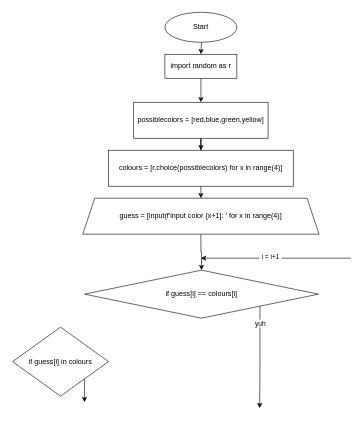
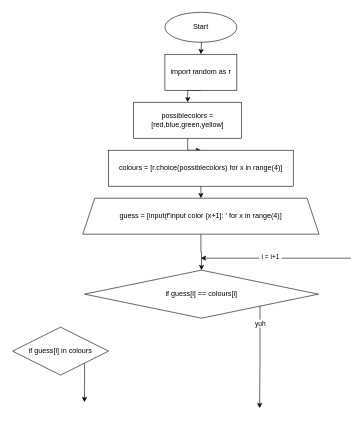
(201, 66) -> (201, 72)
(201, 120) -> (188, 120)
(60, 362) -> (60, 351)
